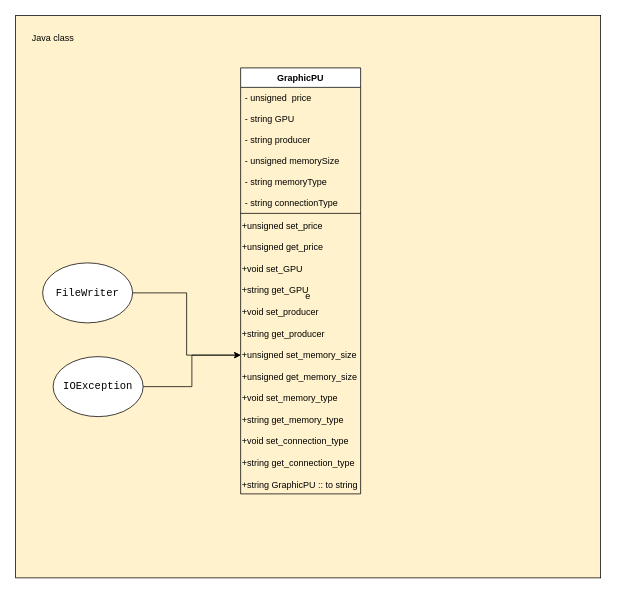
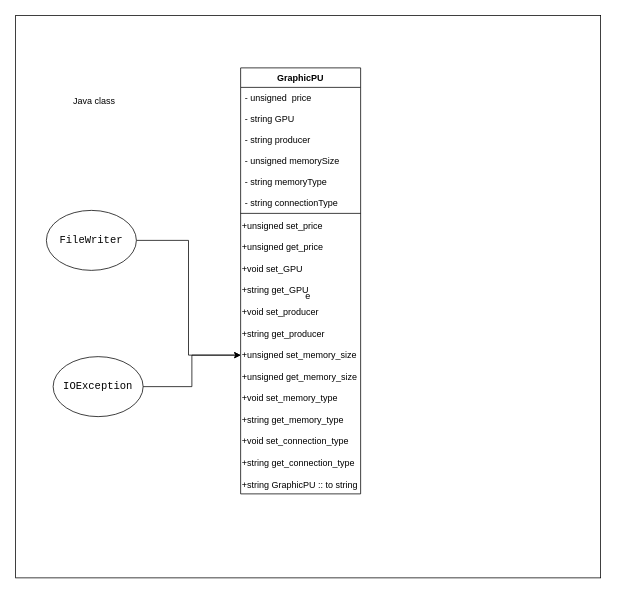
(53, 38) -> (94, 102)
(87, 293) -> (91, 240)
(308, 297) -> (308, 297)
